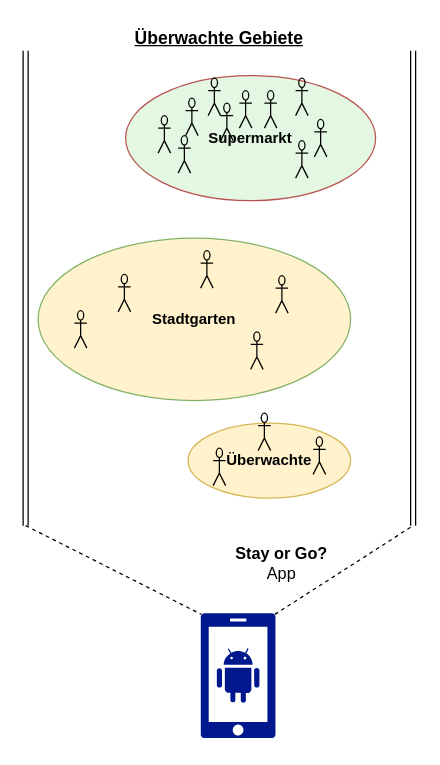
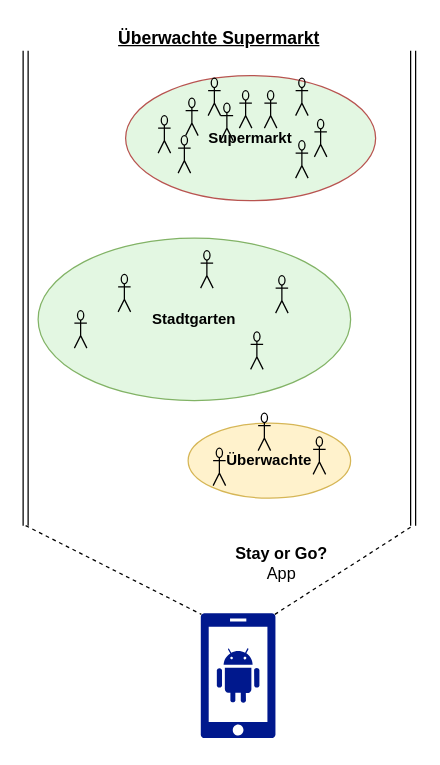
(219, 38) -> (219, 38)
(194, 319) -> (194, 319)
